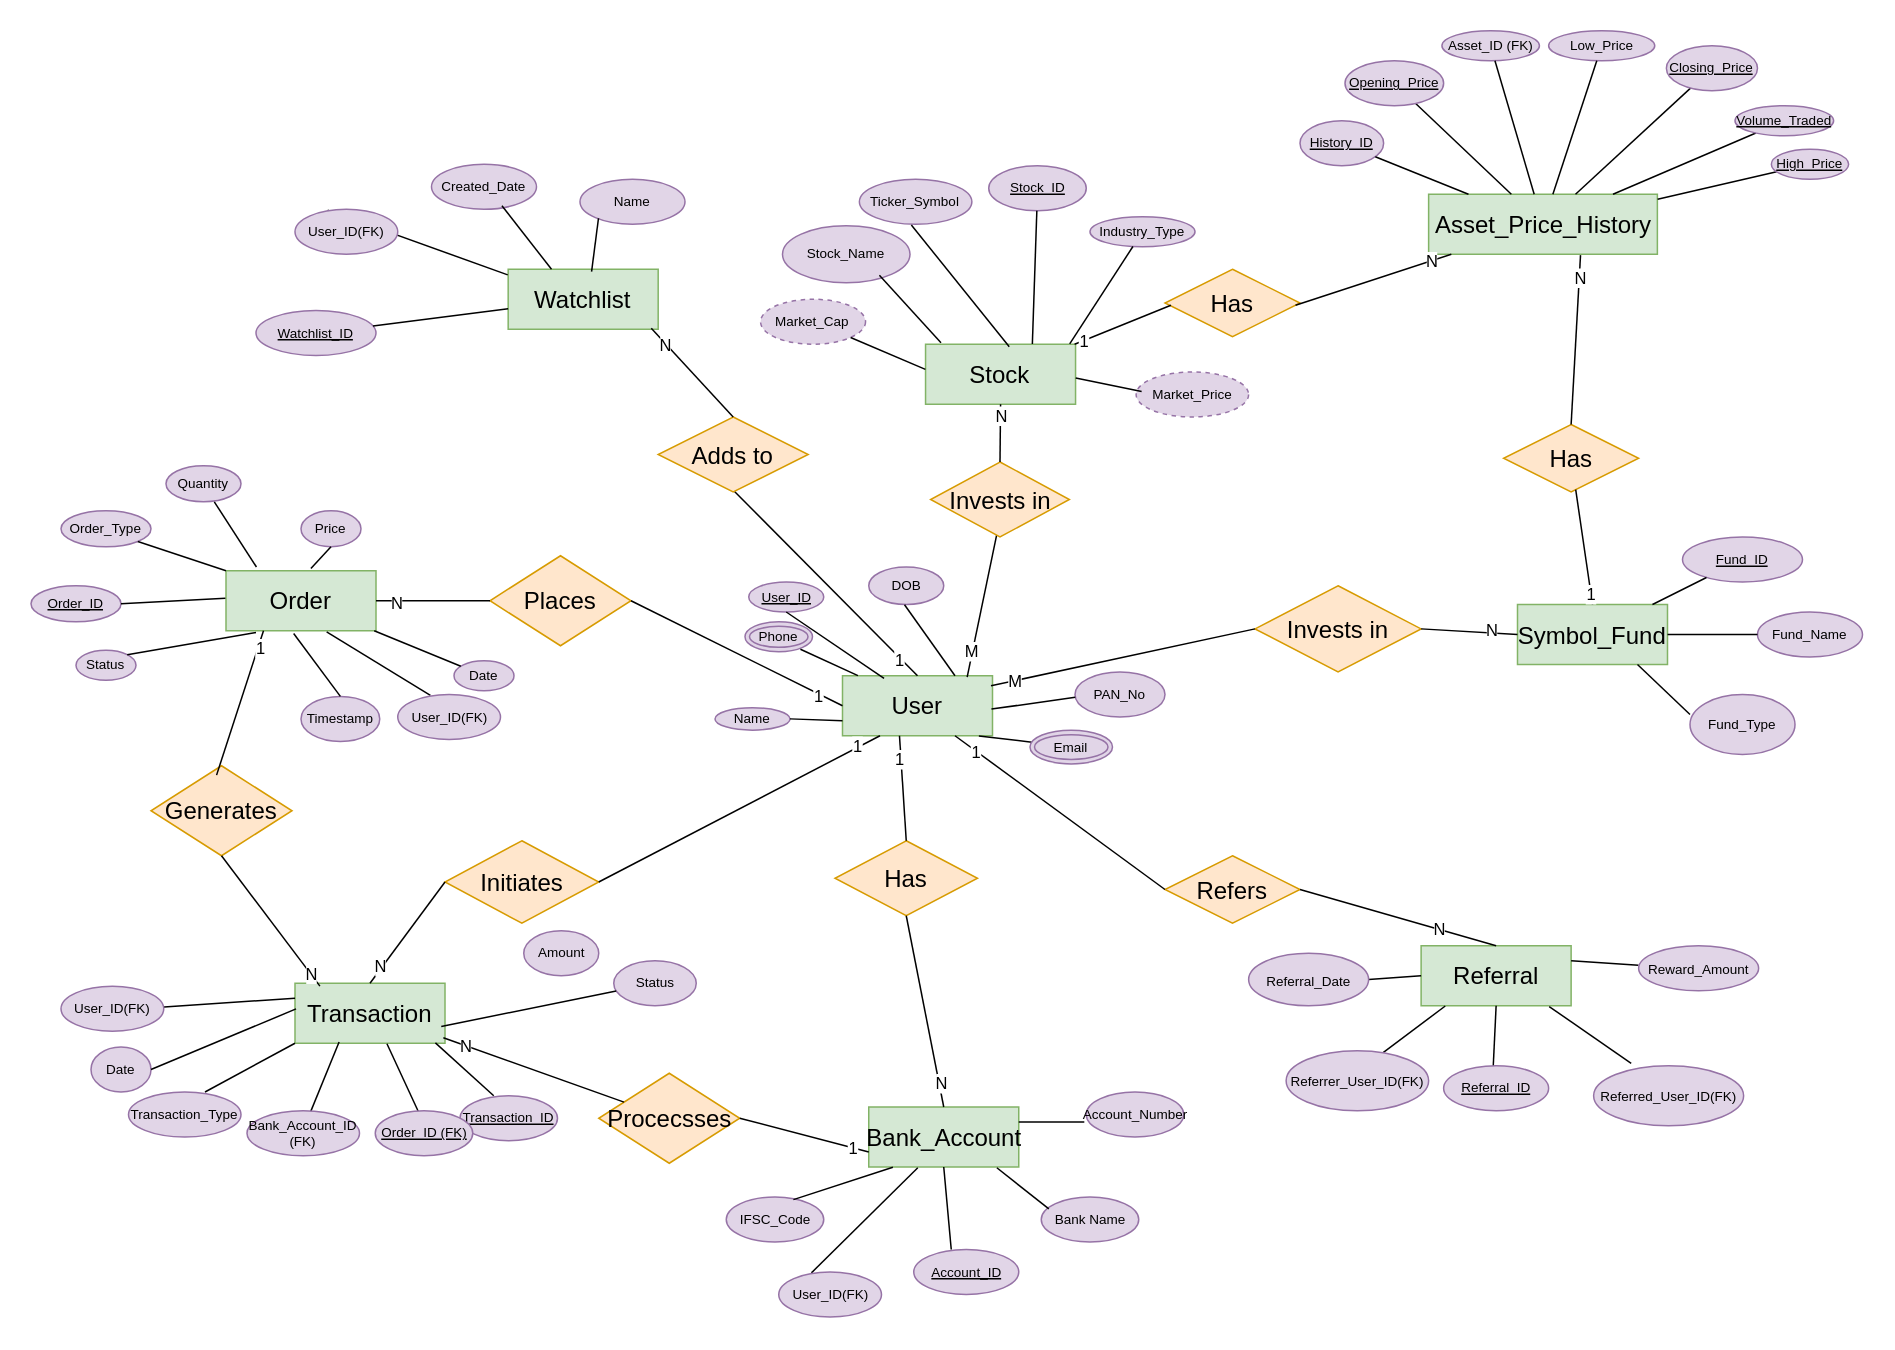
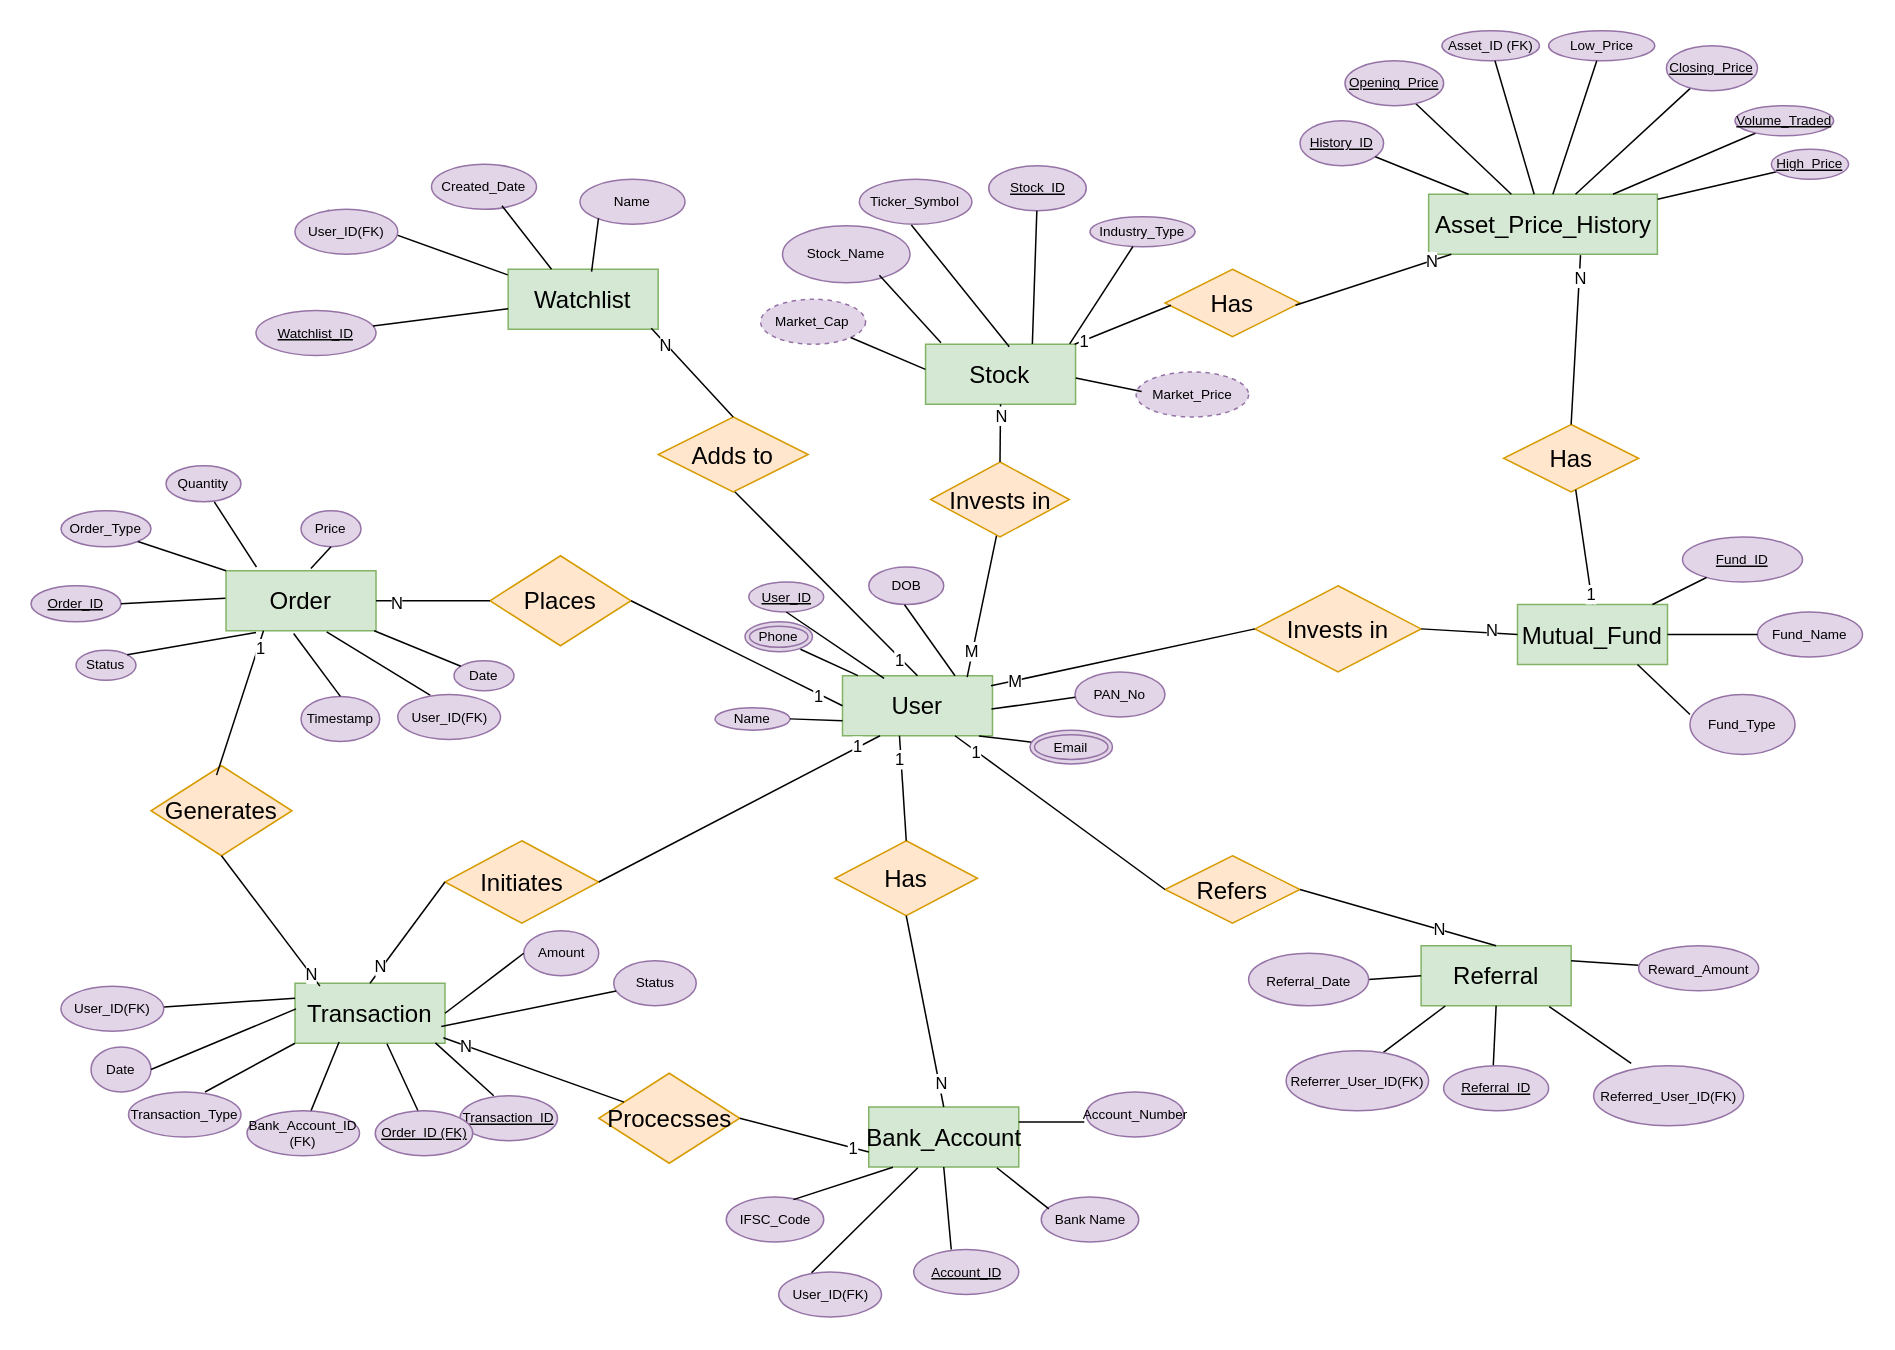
(1592, 635) -> (1592, 635)
none -> (484, 984)
